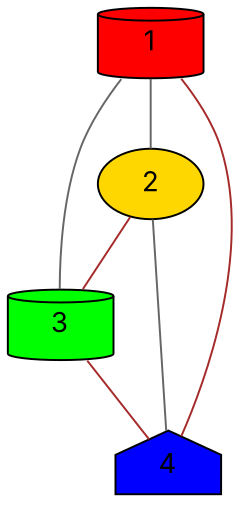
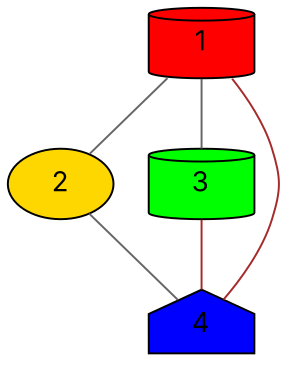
(107, 253) -> none
